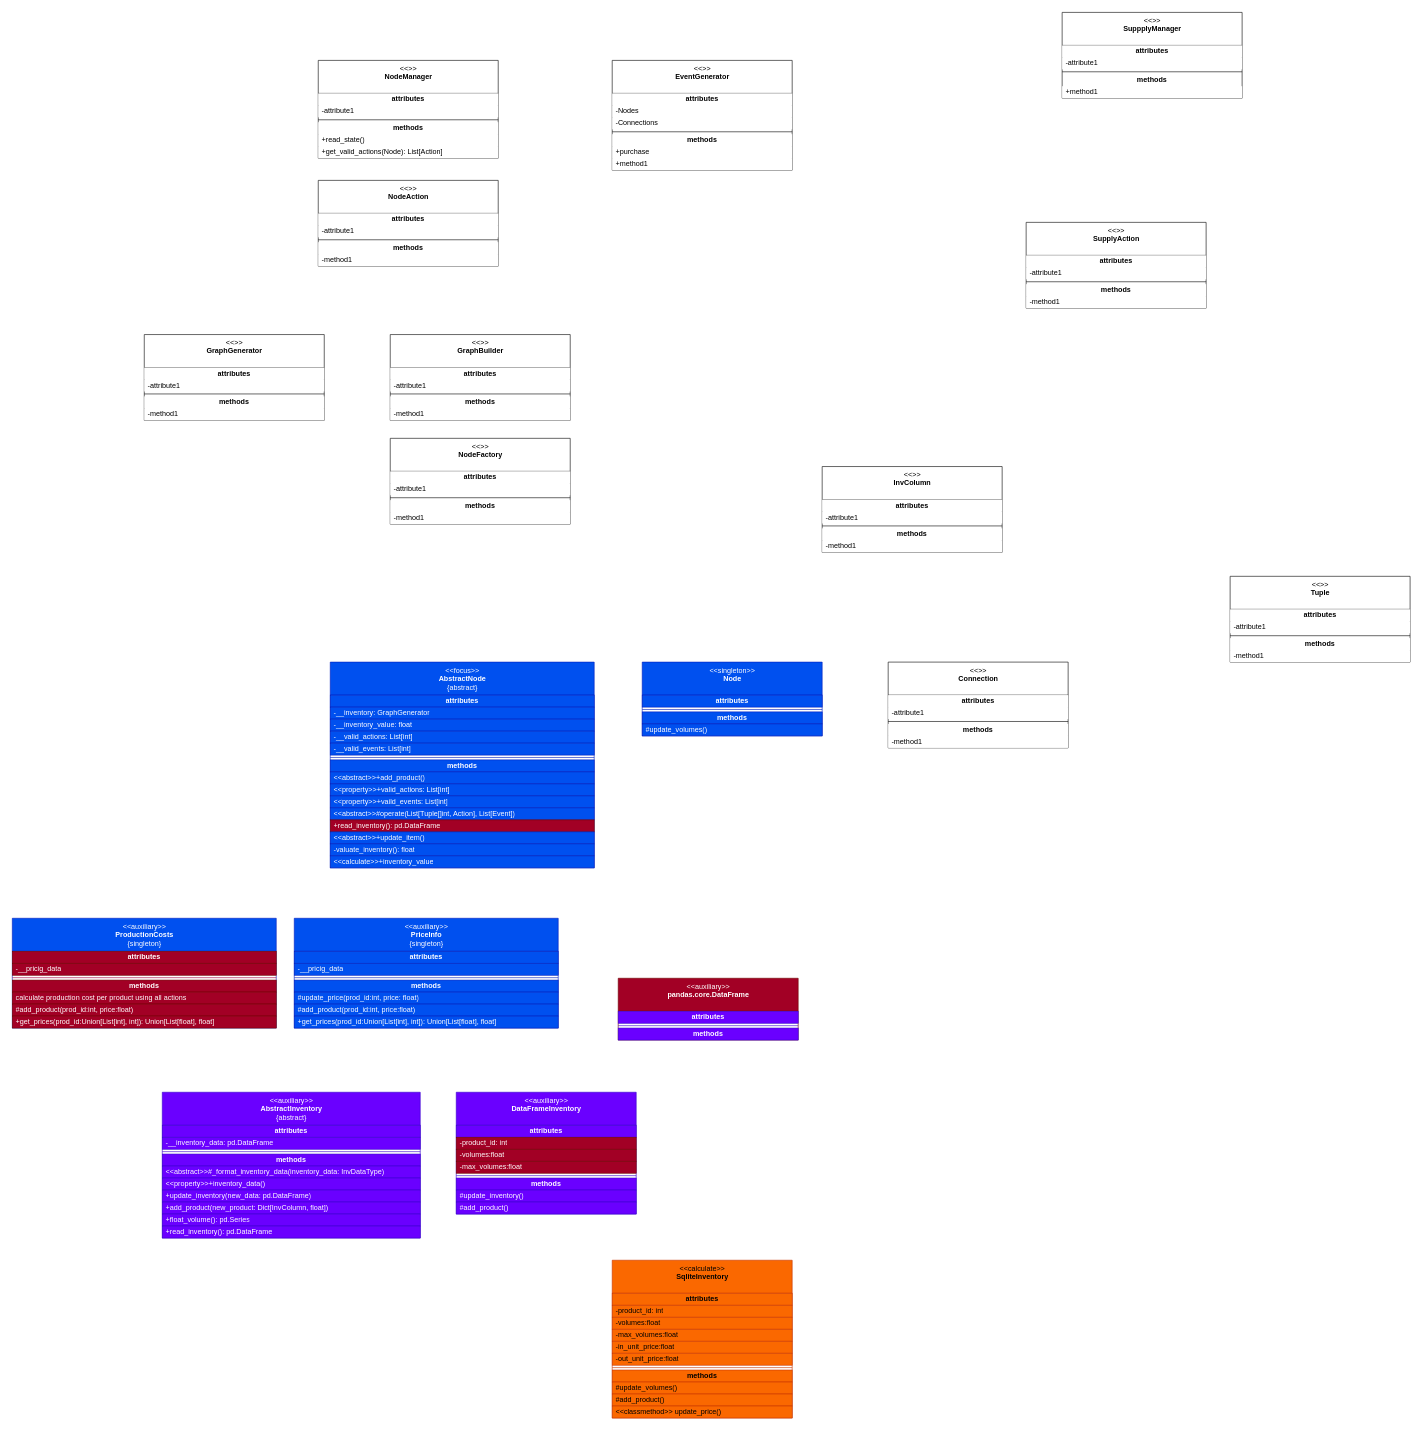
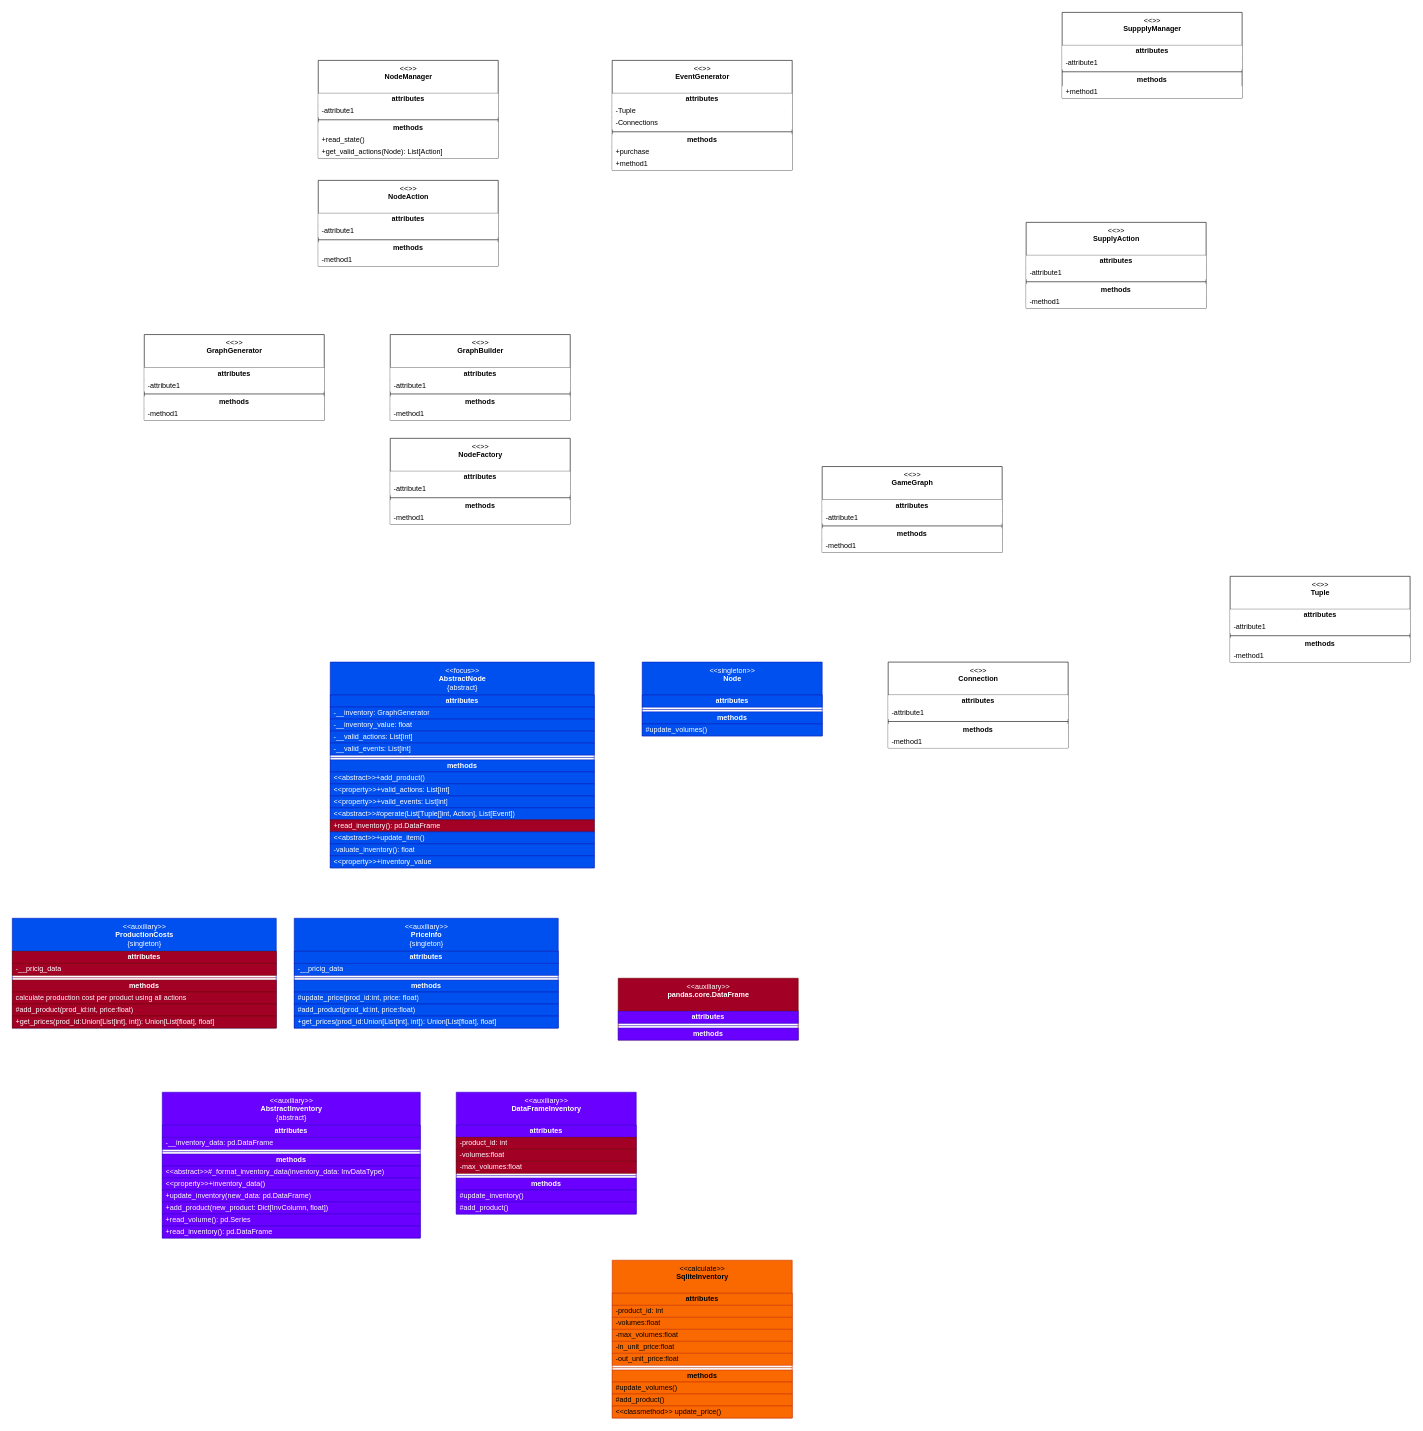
(628, 111) -> (627, 111)
(913, 479) -> (913, 479)
(389, 862) -> (388, 862)
(213, 1220) -> (212, 1220)
